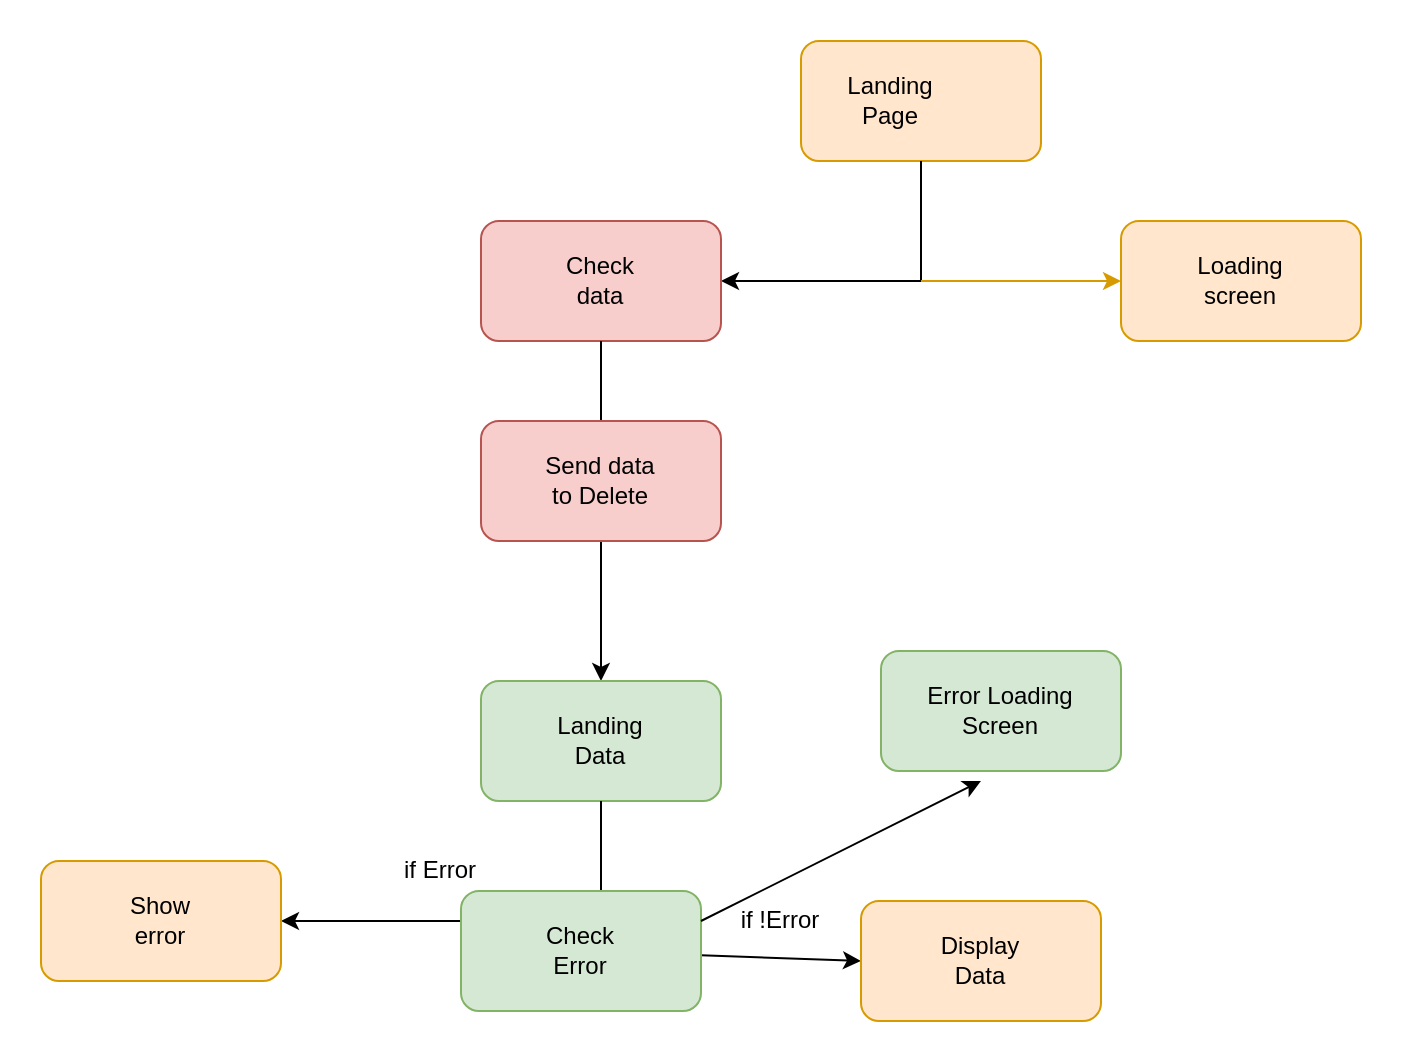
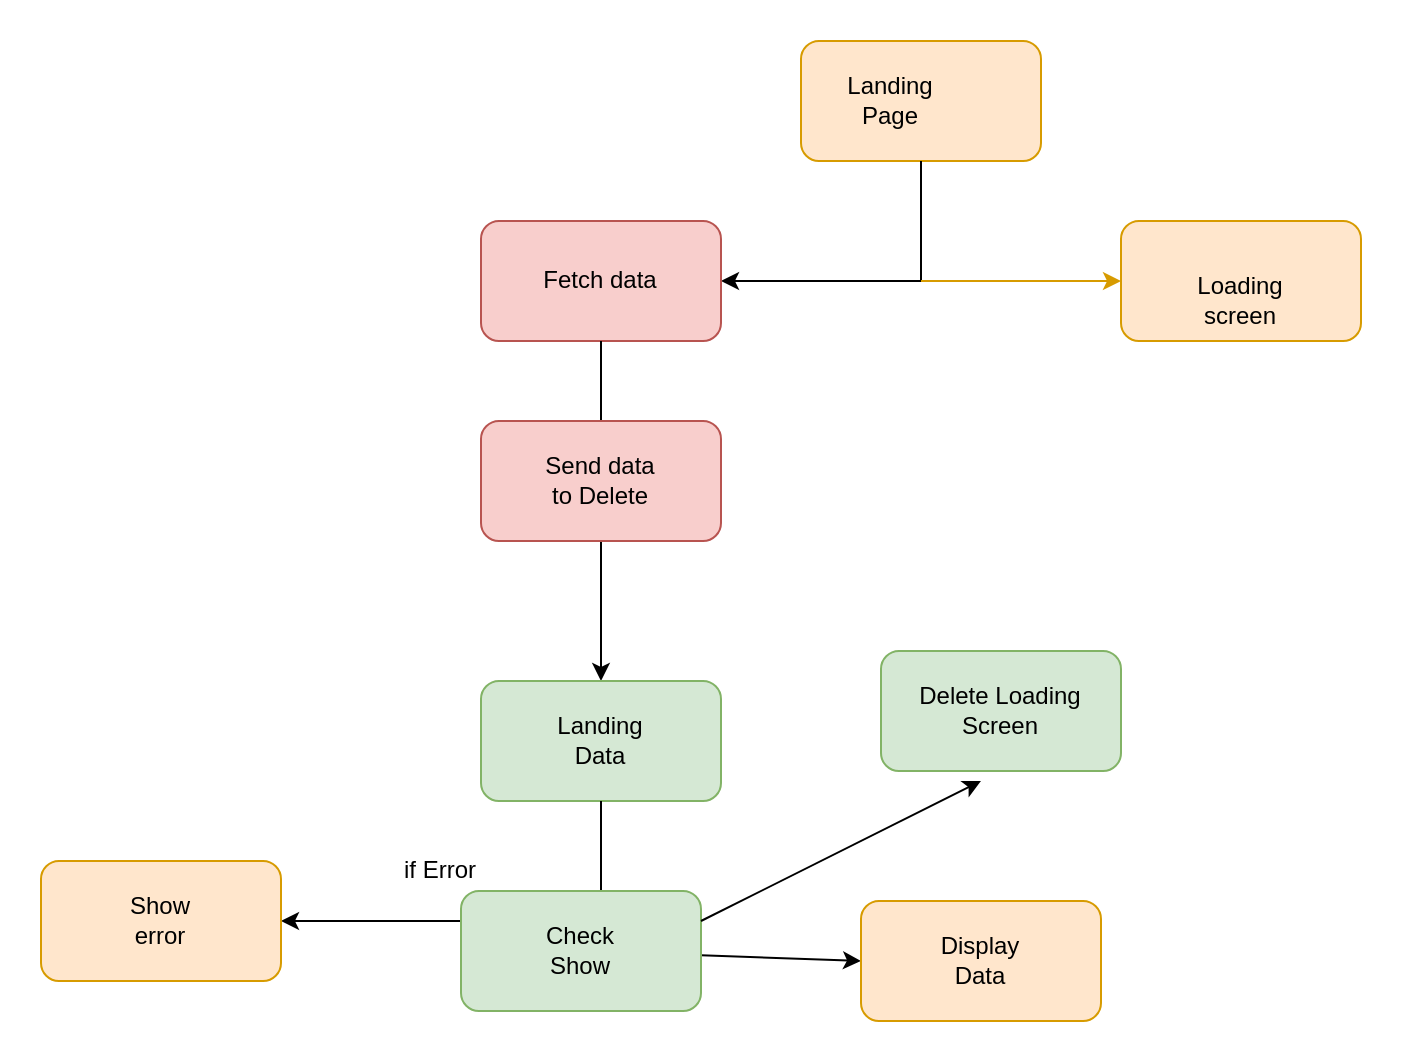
(601, 281) -> (601, 281)
(1241, 281) -> (1241, 301)
(1001, 711) -> (1001, 711)
(781, 921) -> none
(581, 951) -> (581, 951)
